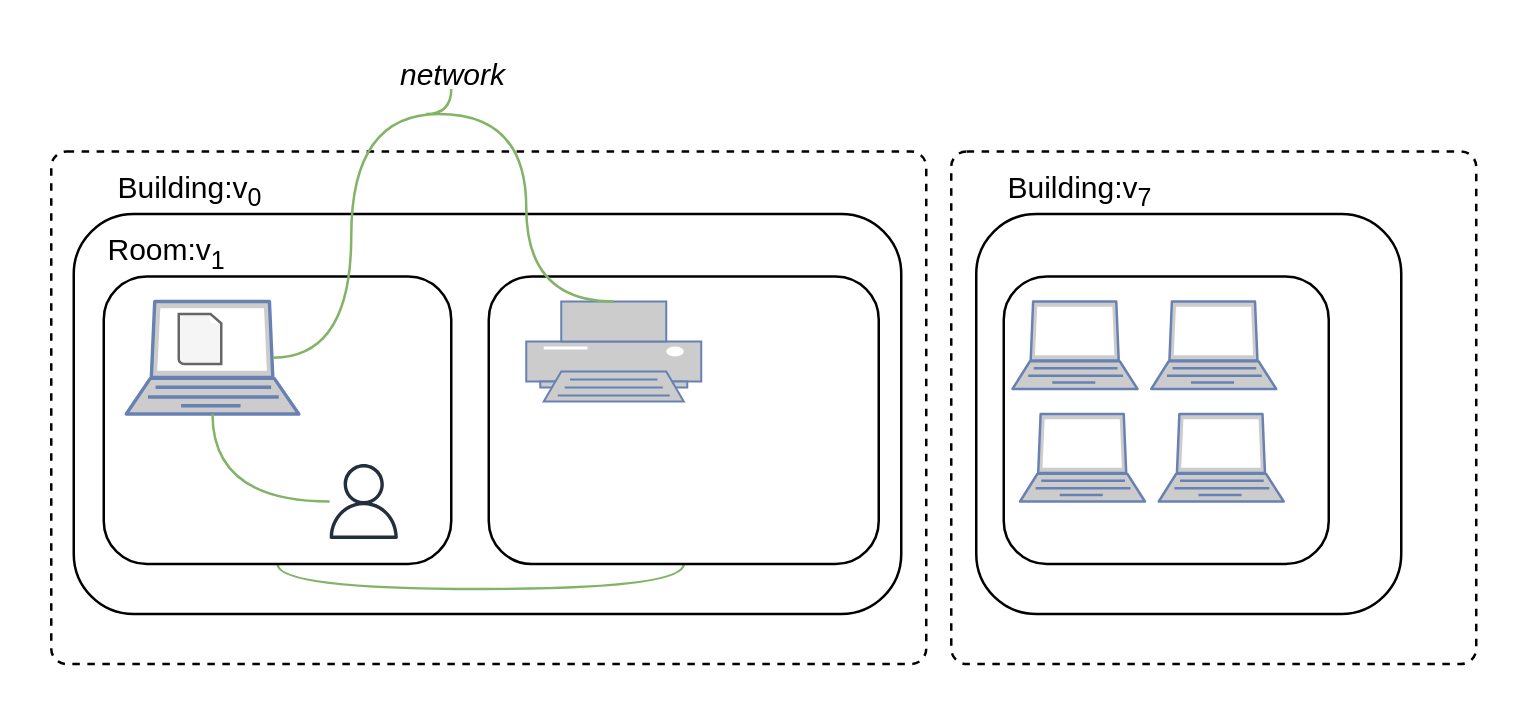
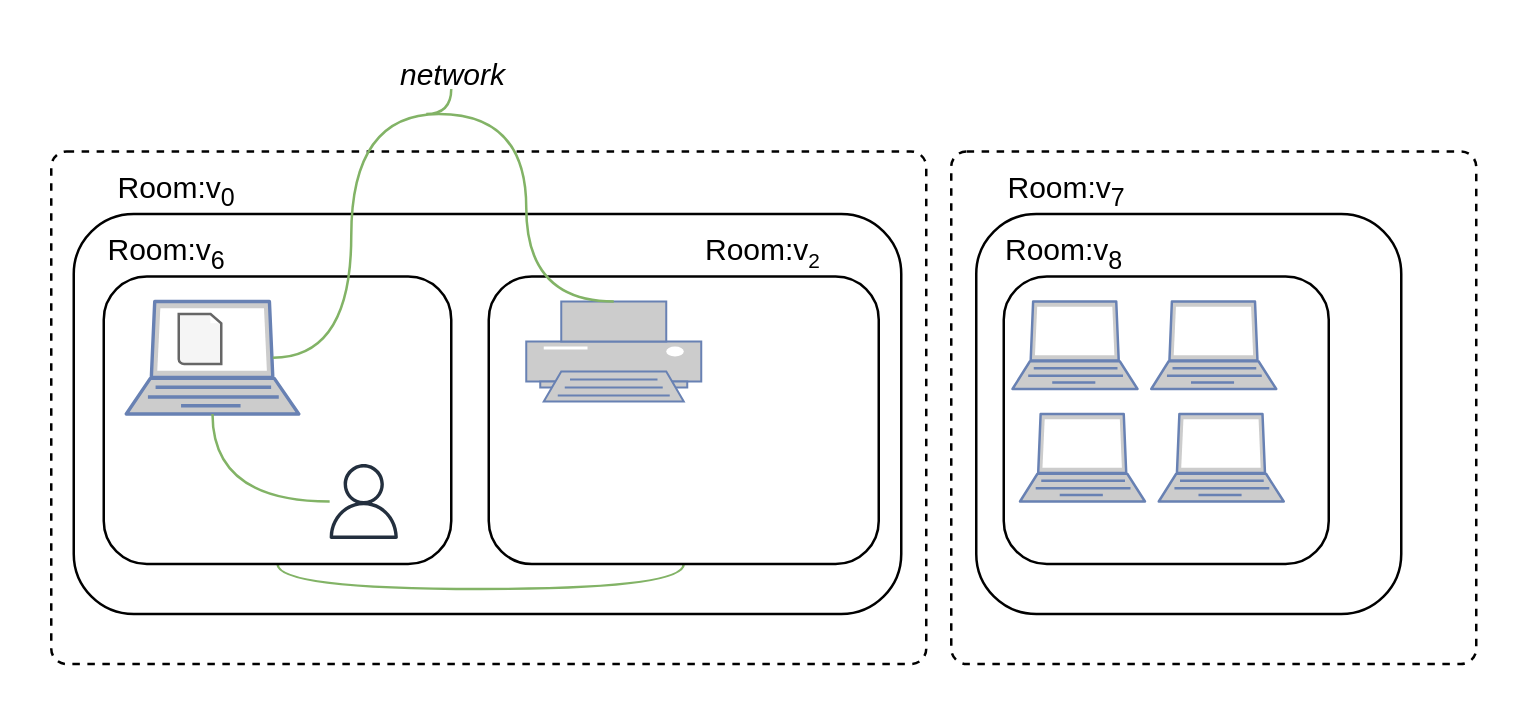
(196, 189) -> (174, 189)
(1086, 189) -> (1064, 189)
none -> (776, 251)
none -> (1076, 251)
(164, 252) -> (164, 252)
